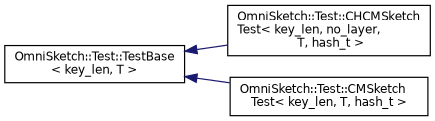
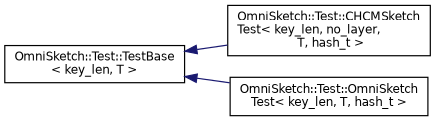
(329, 96) -> (329, 96)
